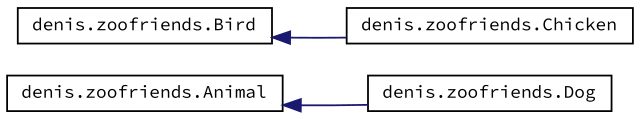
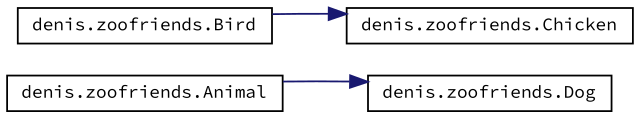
(319, 38) -> (300, 14)
(334, 105) -> (316, 81)
